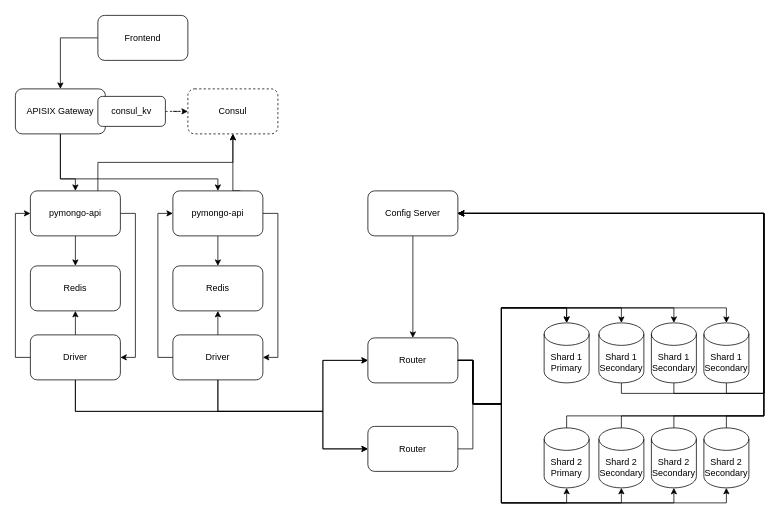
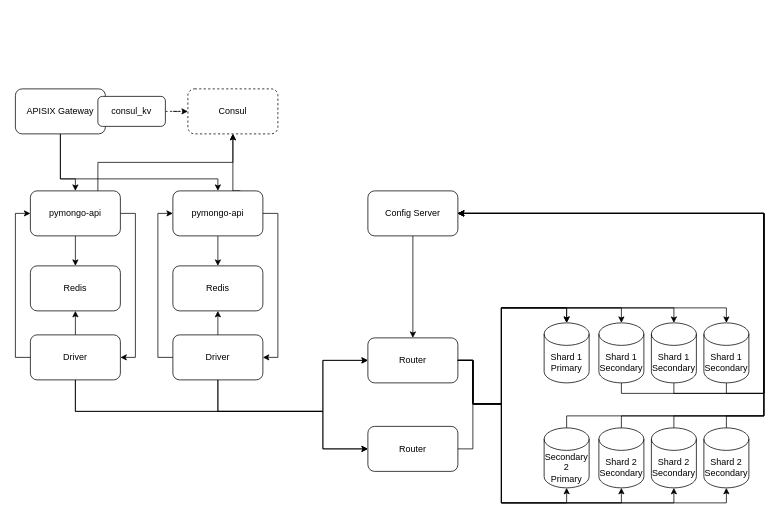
(143, 38) -> none
(60, 60) -> none
(567, 468) -> (567, 468)
